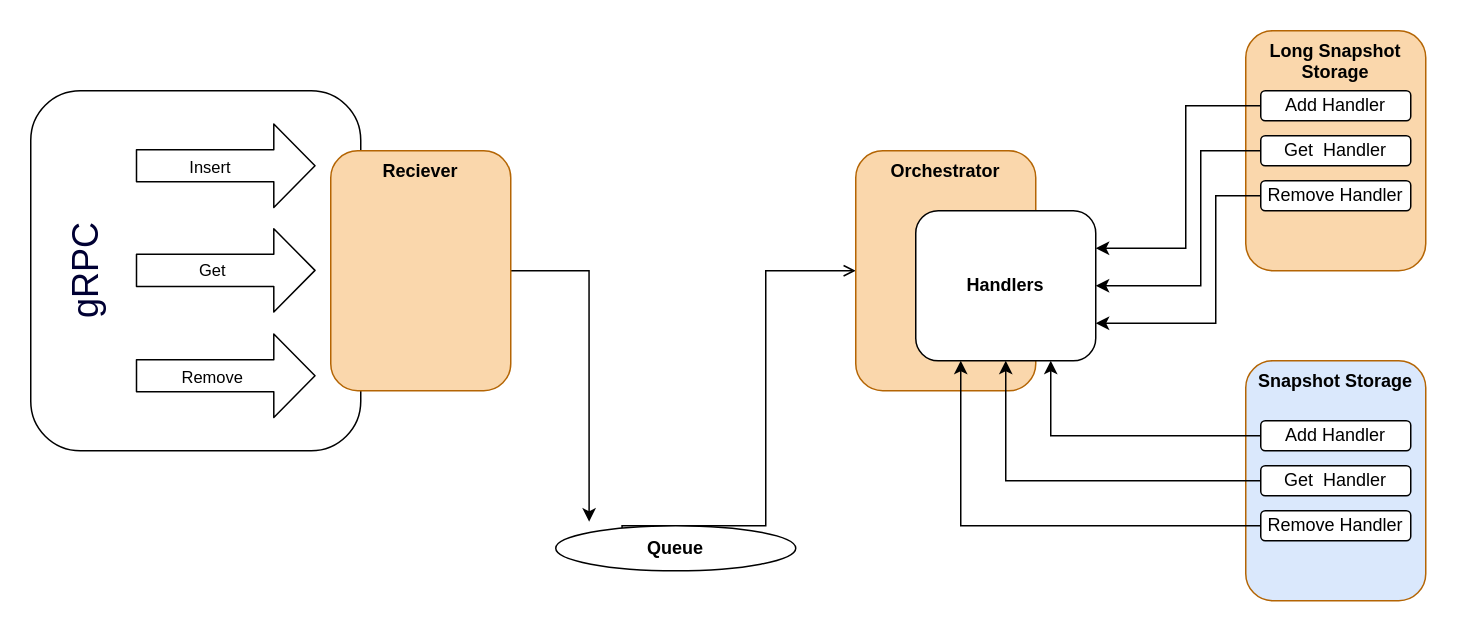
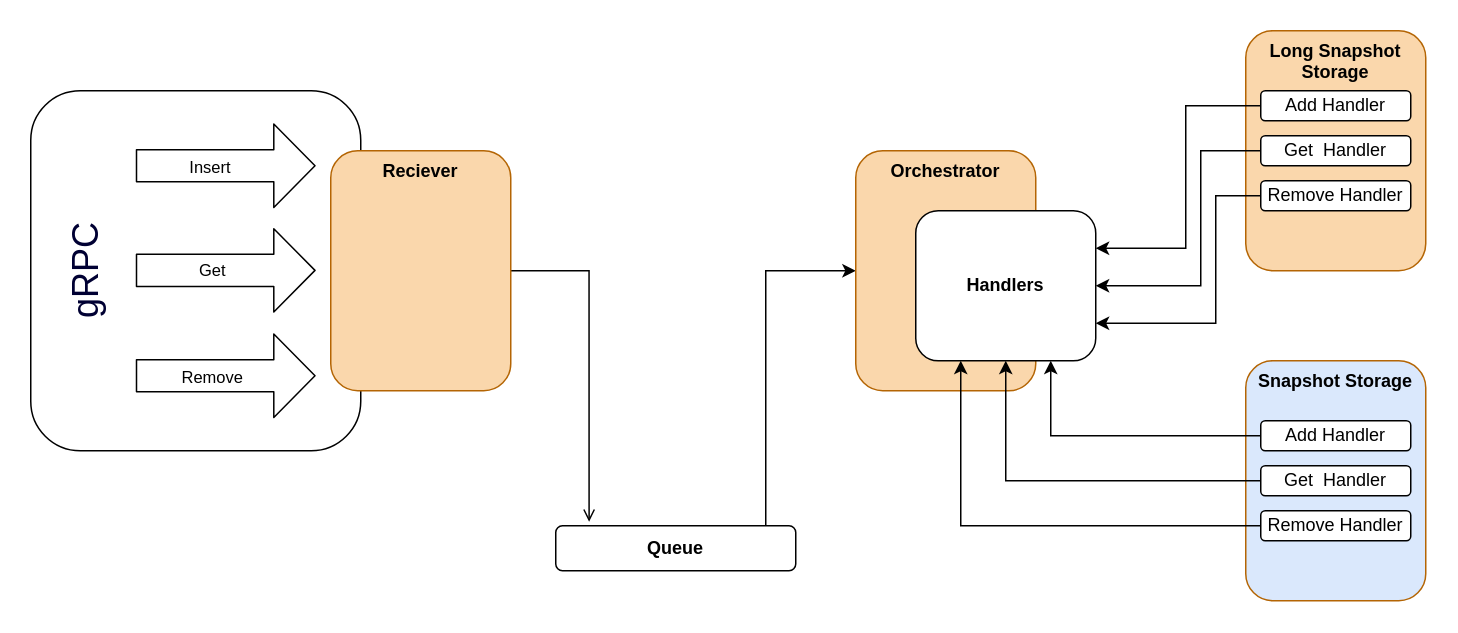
(846, 271) -> (844, 271)
(589, 510) -> (589, 512)
(676, 548) -> (676, 548)
